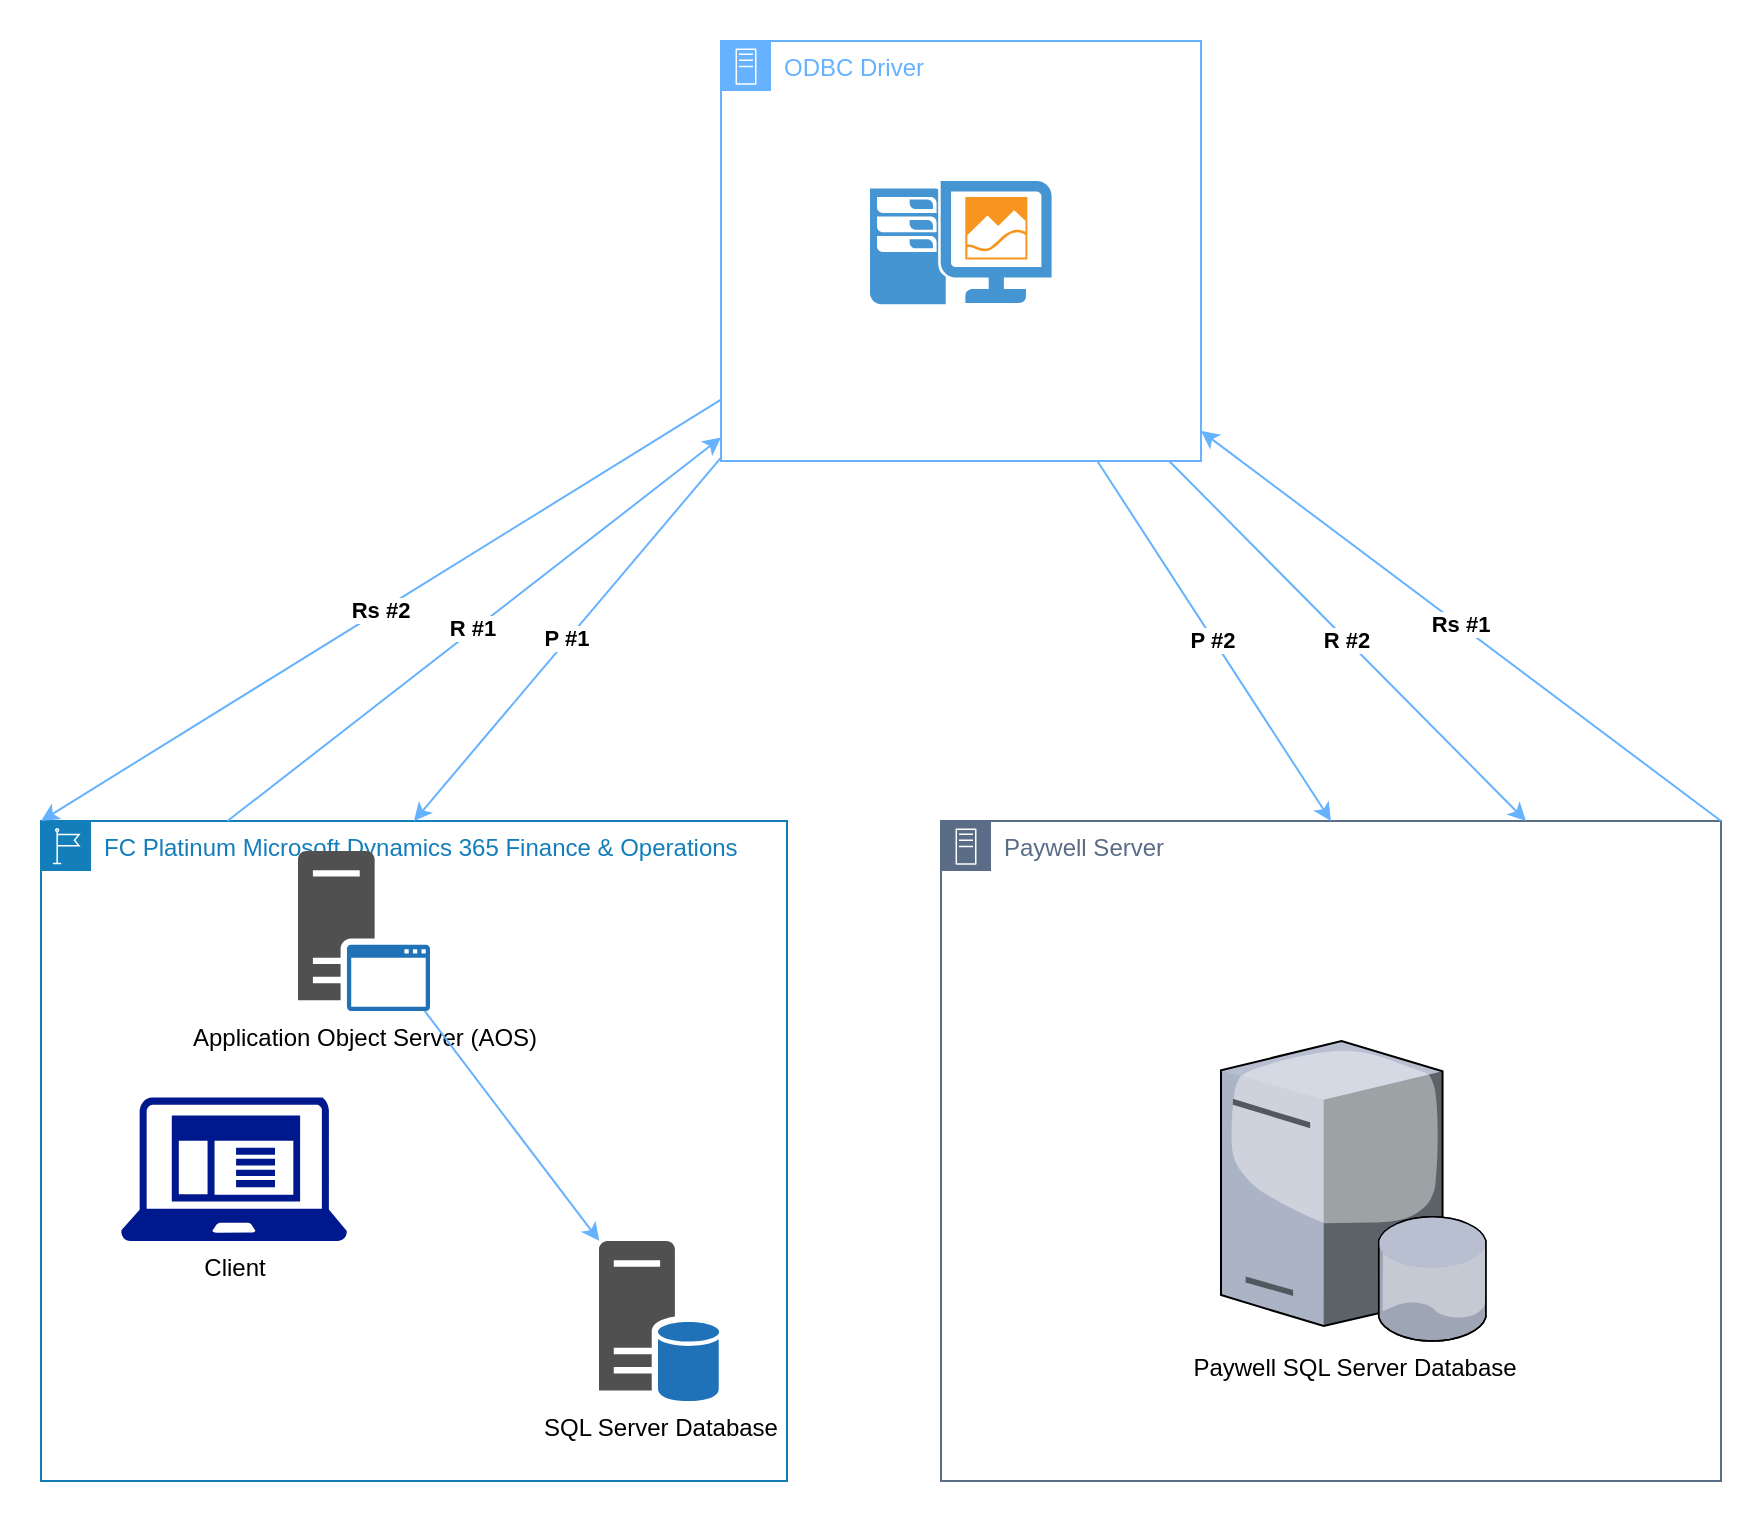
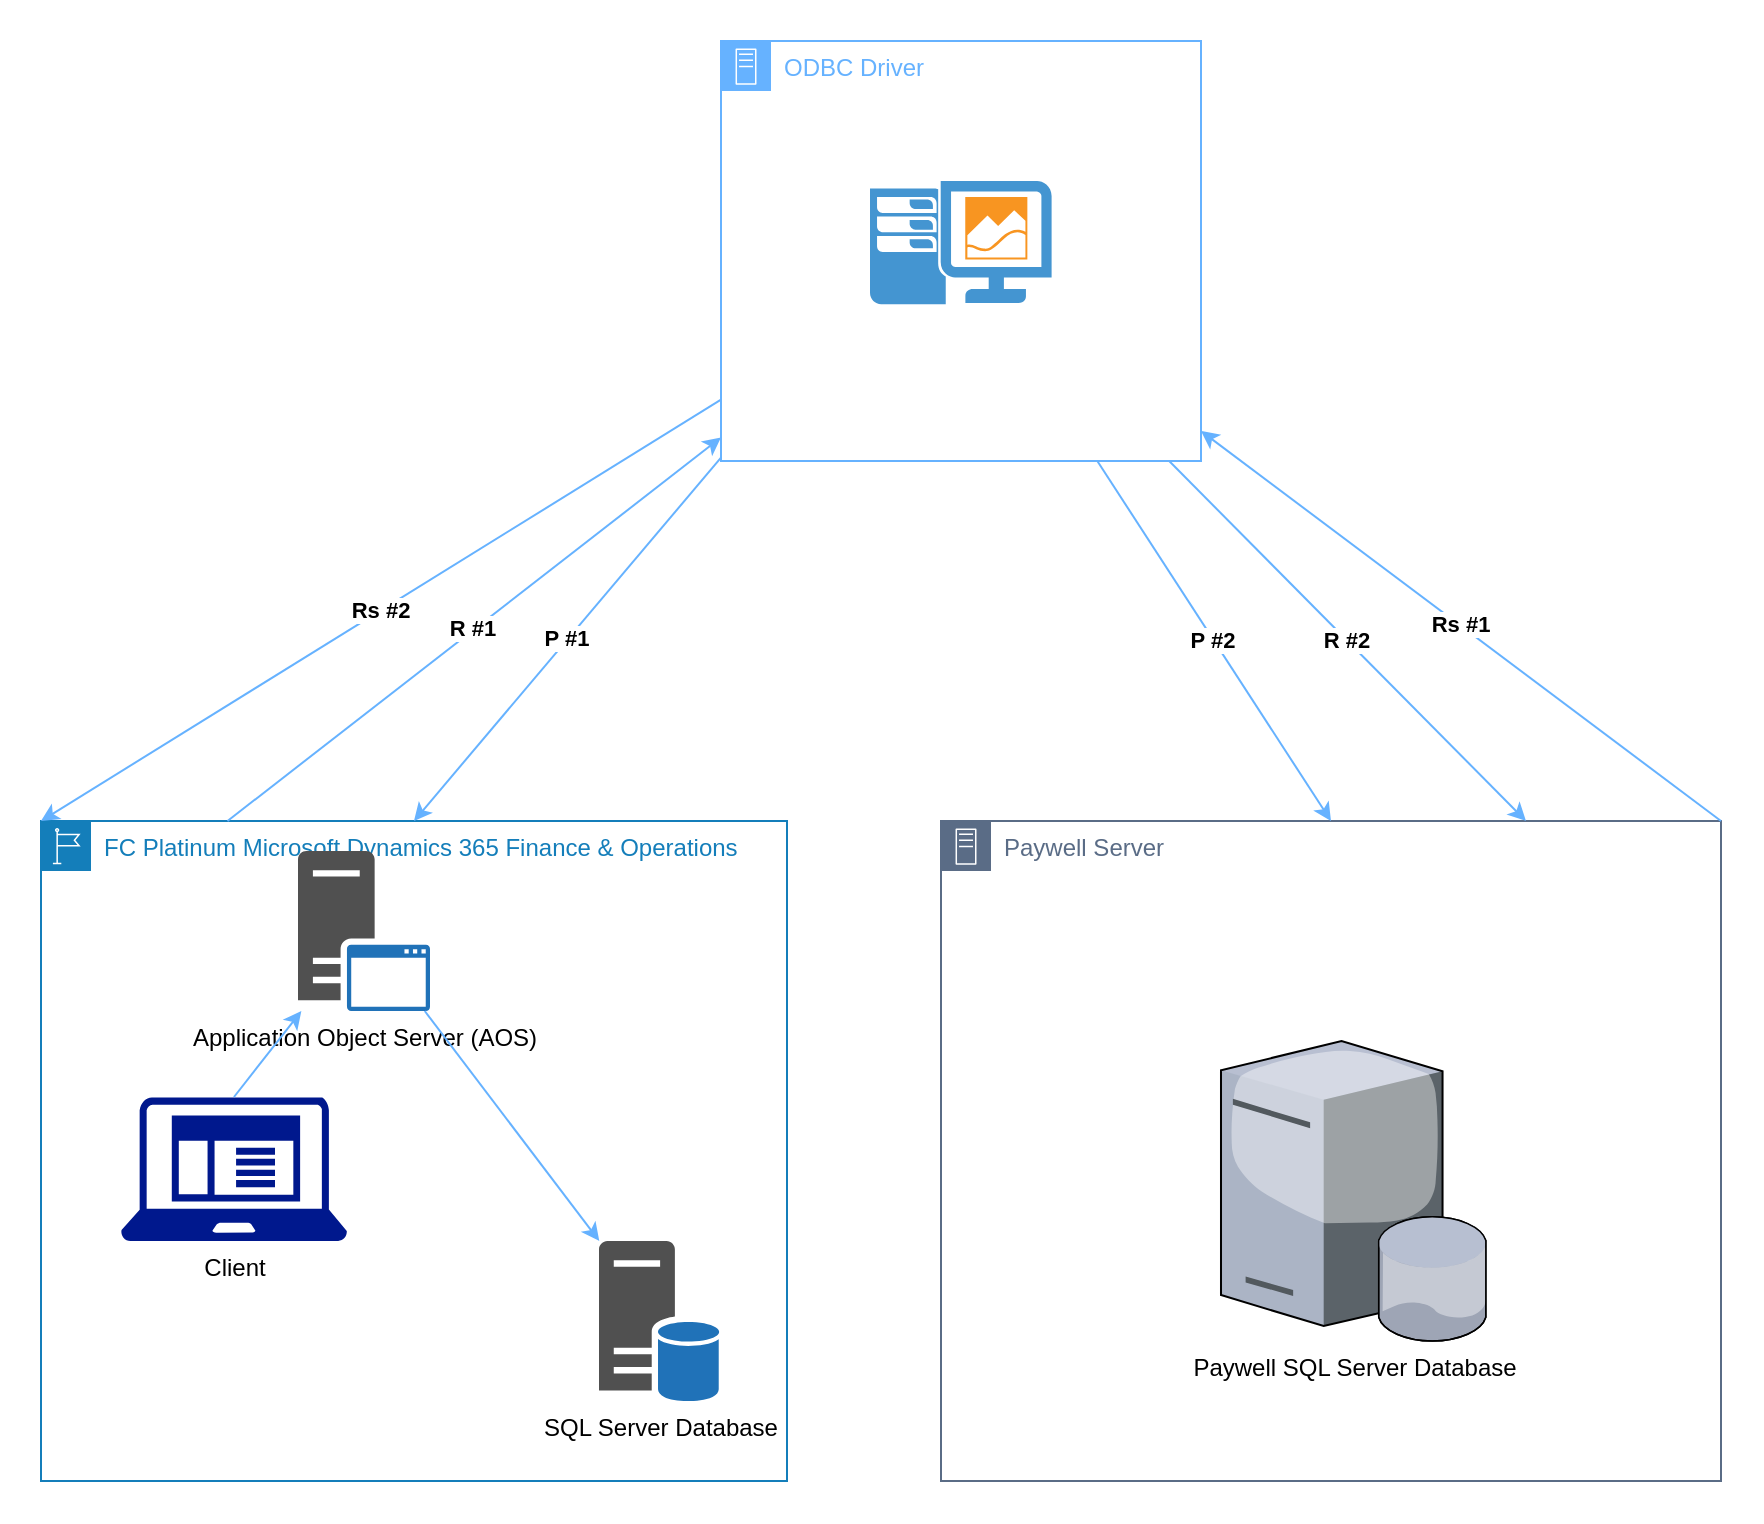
none -> (264, 1059)
